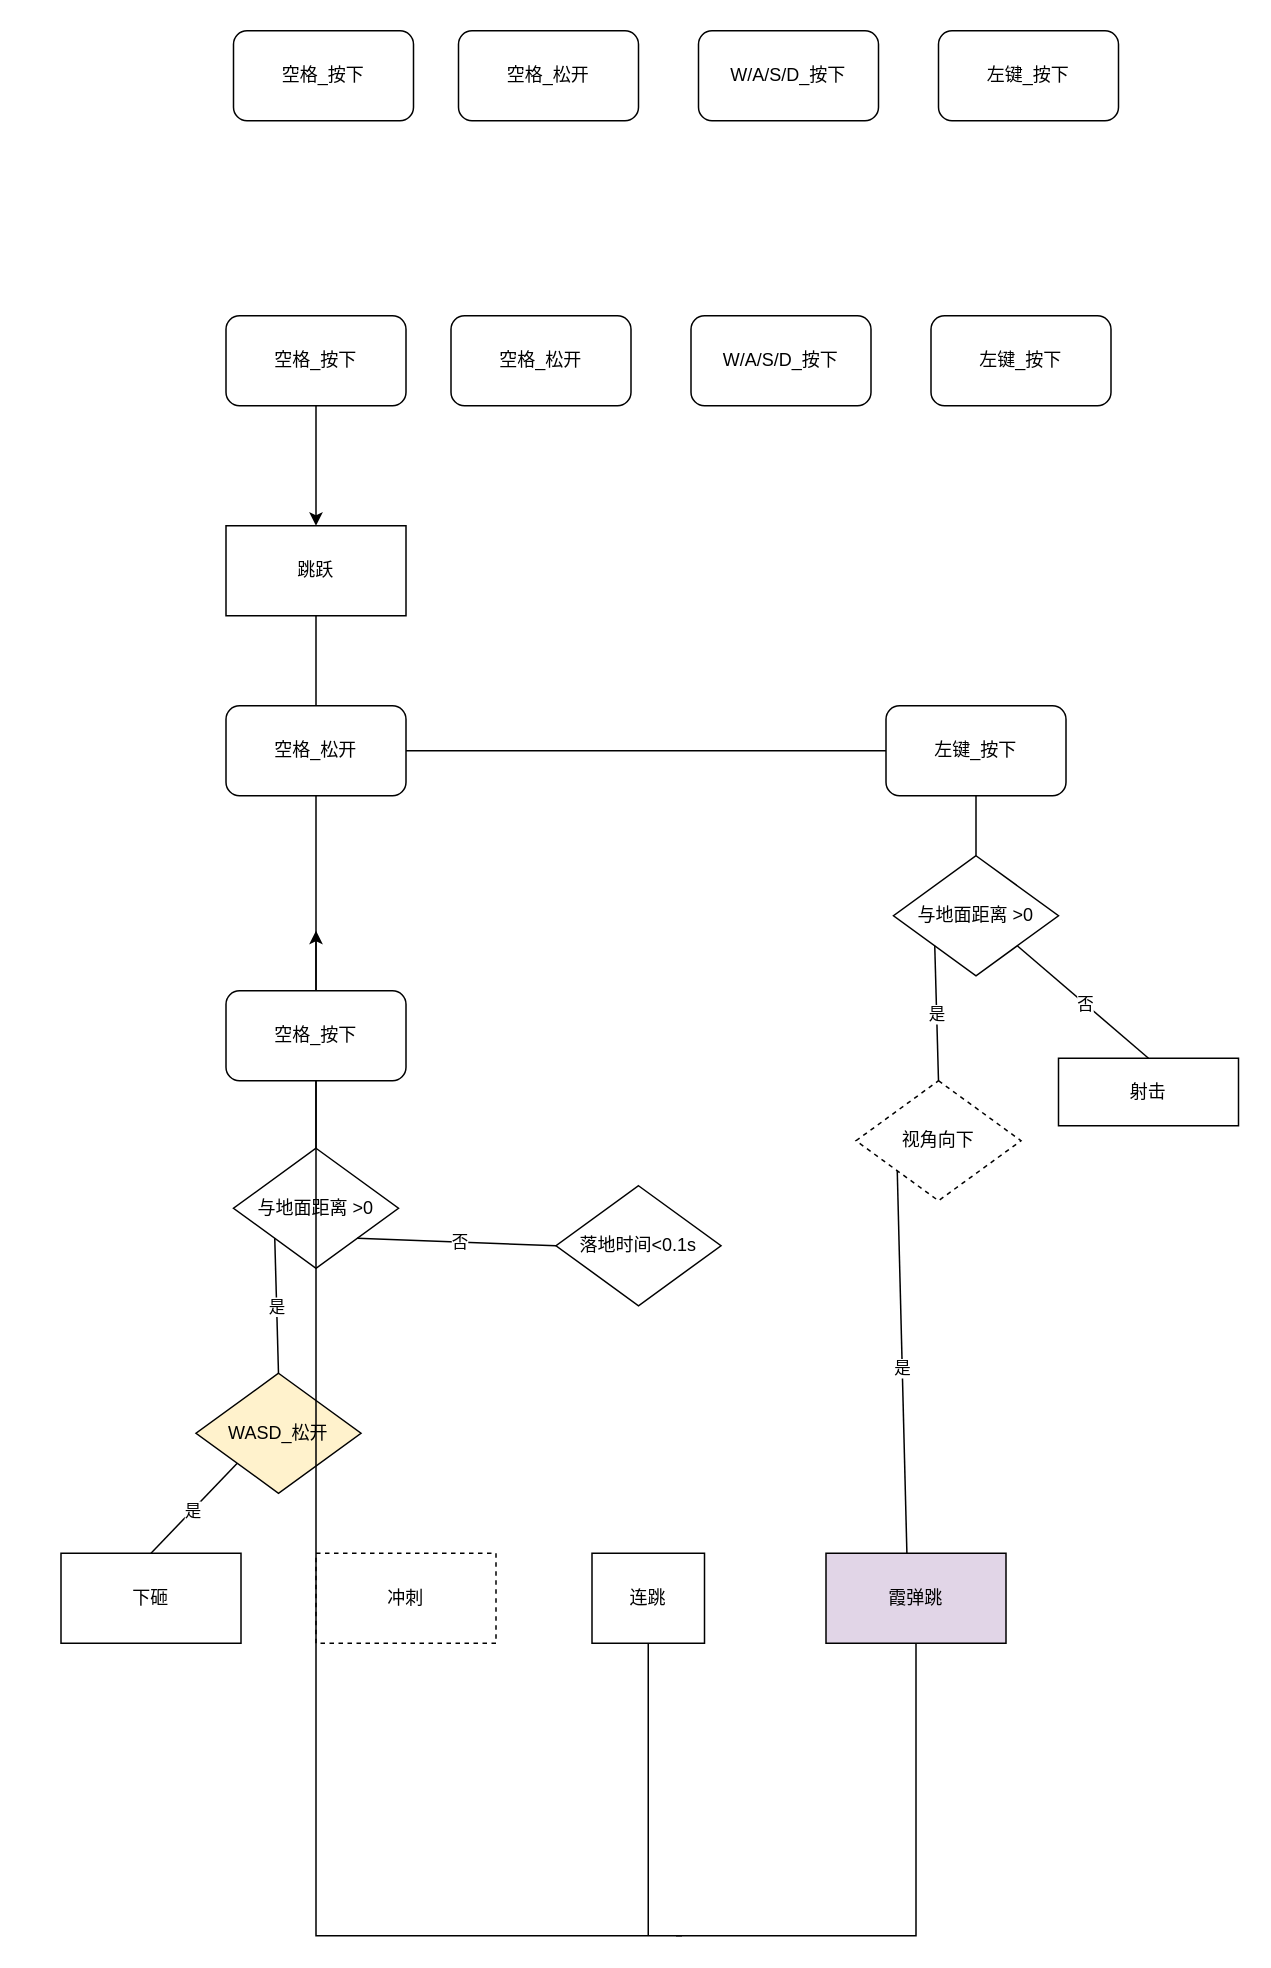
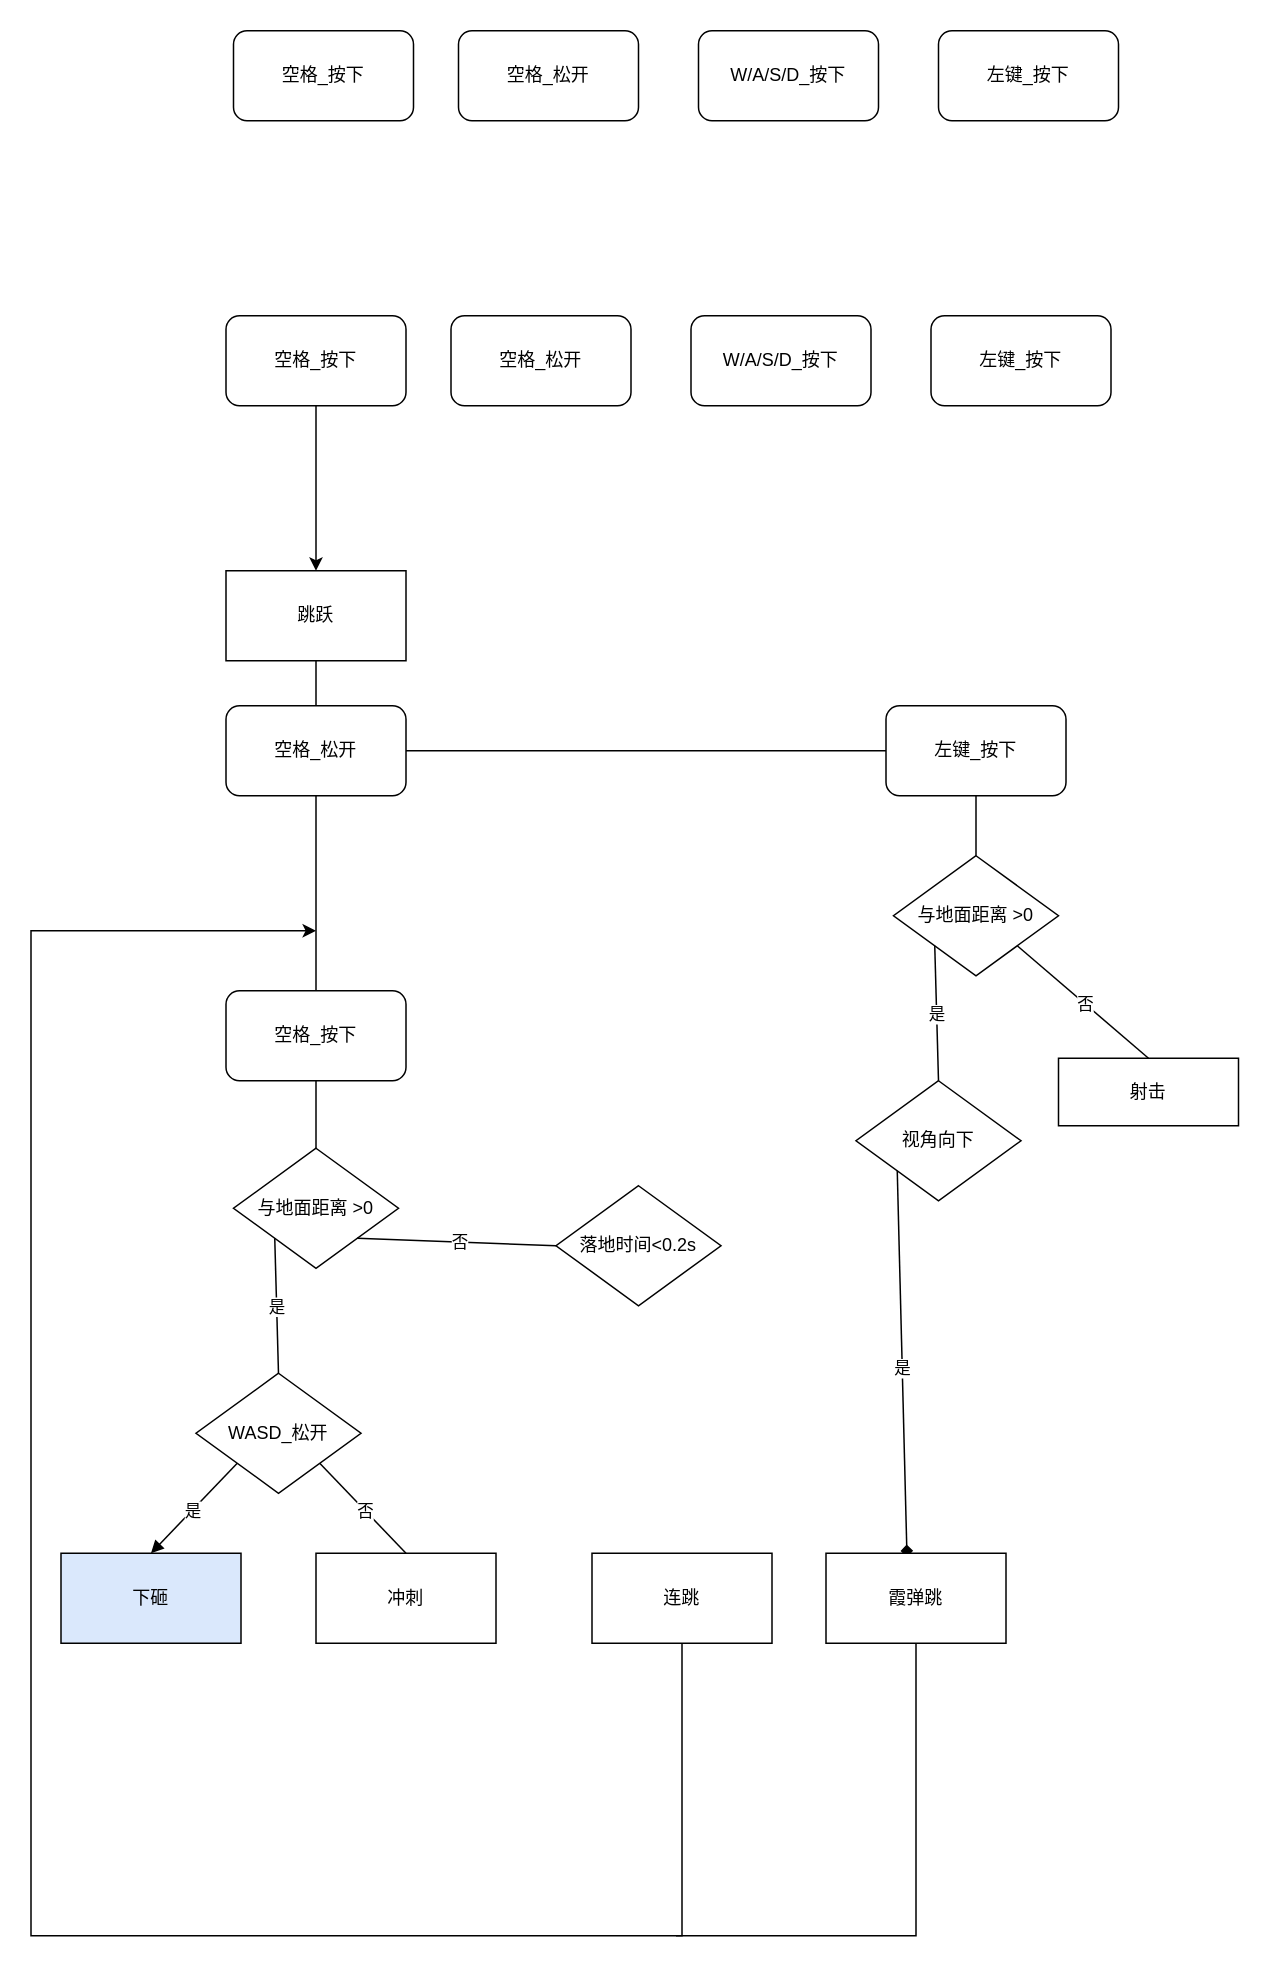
(316, 571) -> (316, 616)
(938, 1141) -> (938, 1141)
(638, 1246) -> (638, 1246)
(278, 1433) -> (278, 1433)
none -> (363, 1508)
(156, 1547) -> (160, 1544)
(907, 1548) -> (906, 1545)
(151, 1598) -> (151, 1598)
(406, 1598) -> (406, 1598)
(648, 1598) -> (682, 1598)
(916, 1598) -> (916, 1598)
